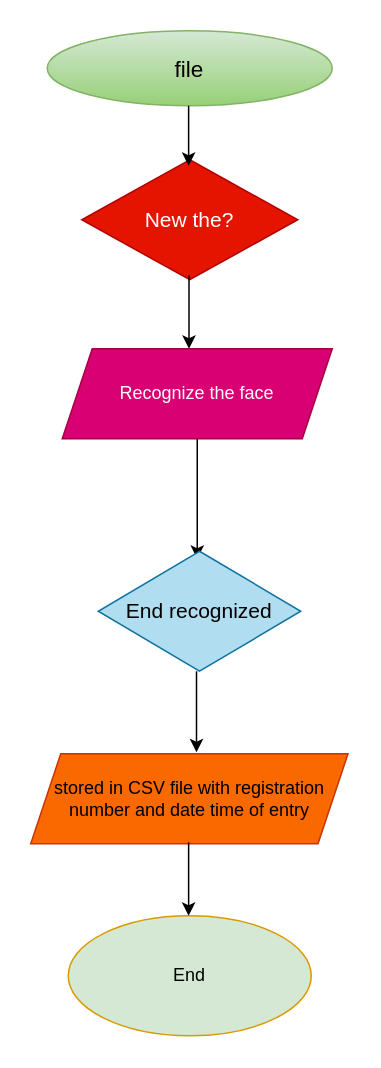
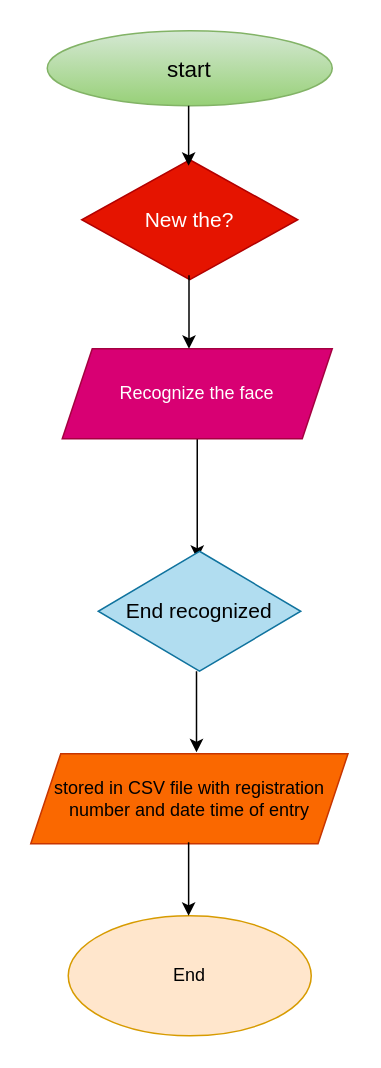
(190, 68) -> (190, 68)
(190, 976) -> (190, 976)
